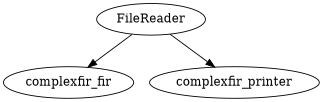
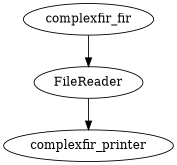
(113, 48) -> (89, 47)
